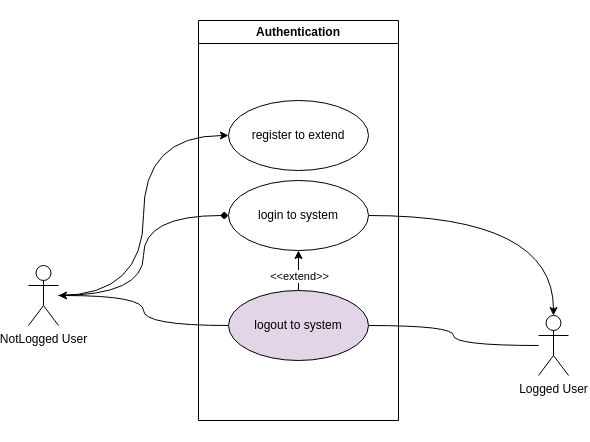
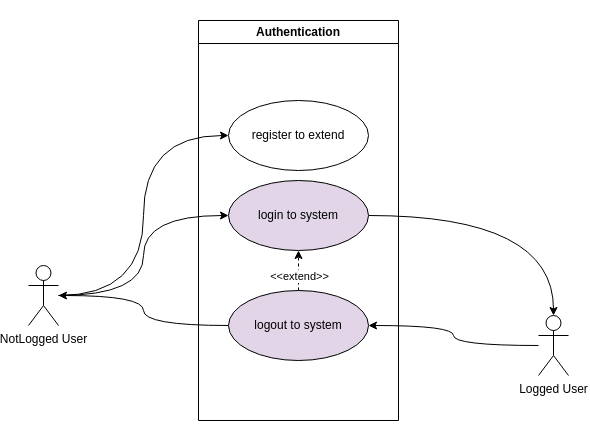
(219, 216) -> (220, 216)
(299, 216) -> (299, 216)
(299, 265) -> (299, 265)
(374, 326) -> (377, 326)
